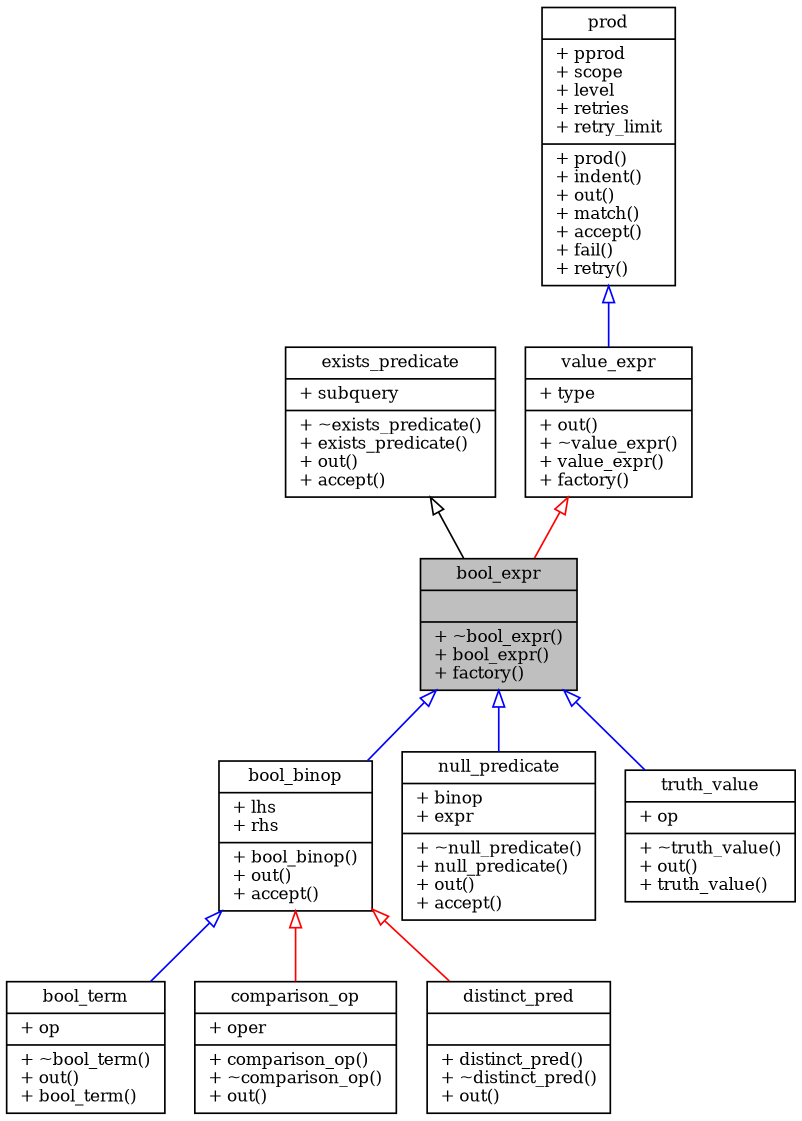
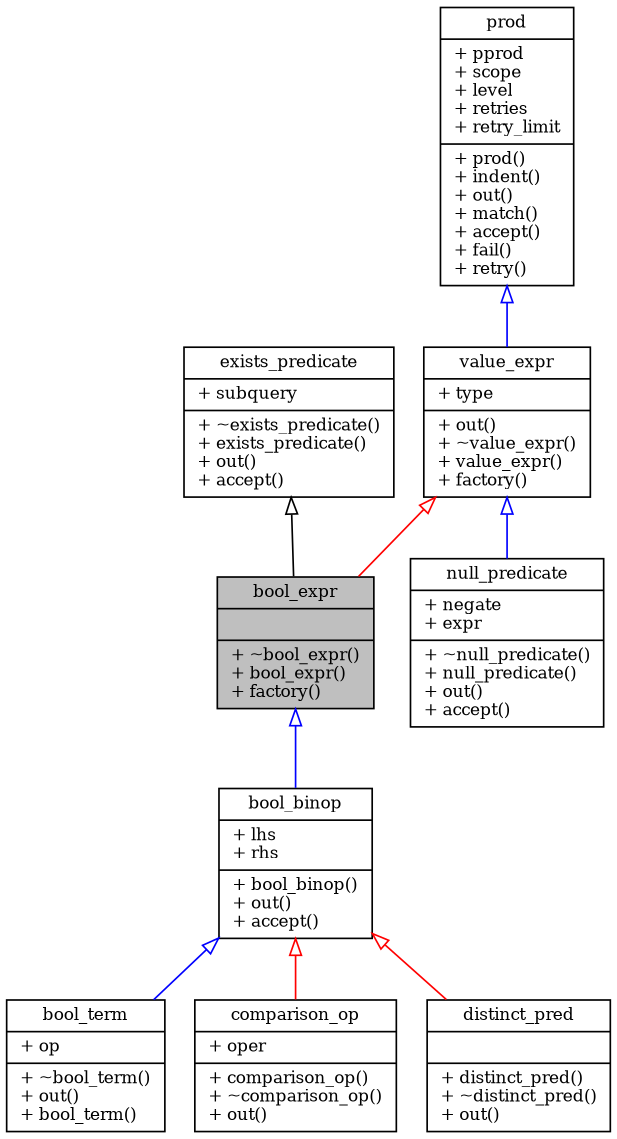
(499, 729) -> (507, 537)
(450, 799) -> (463, 605)
(710, 836) -> none
